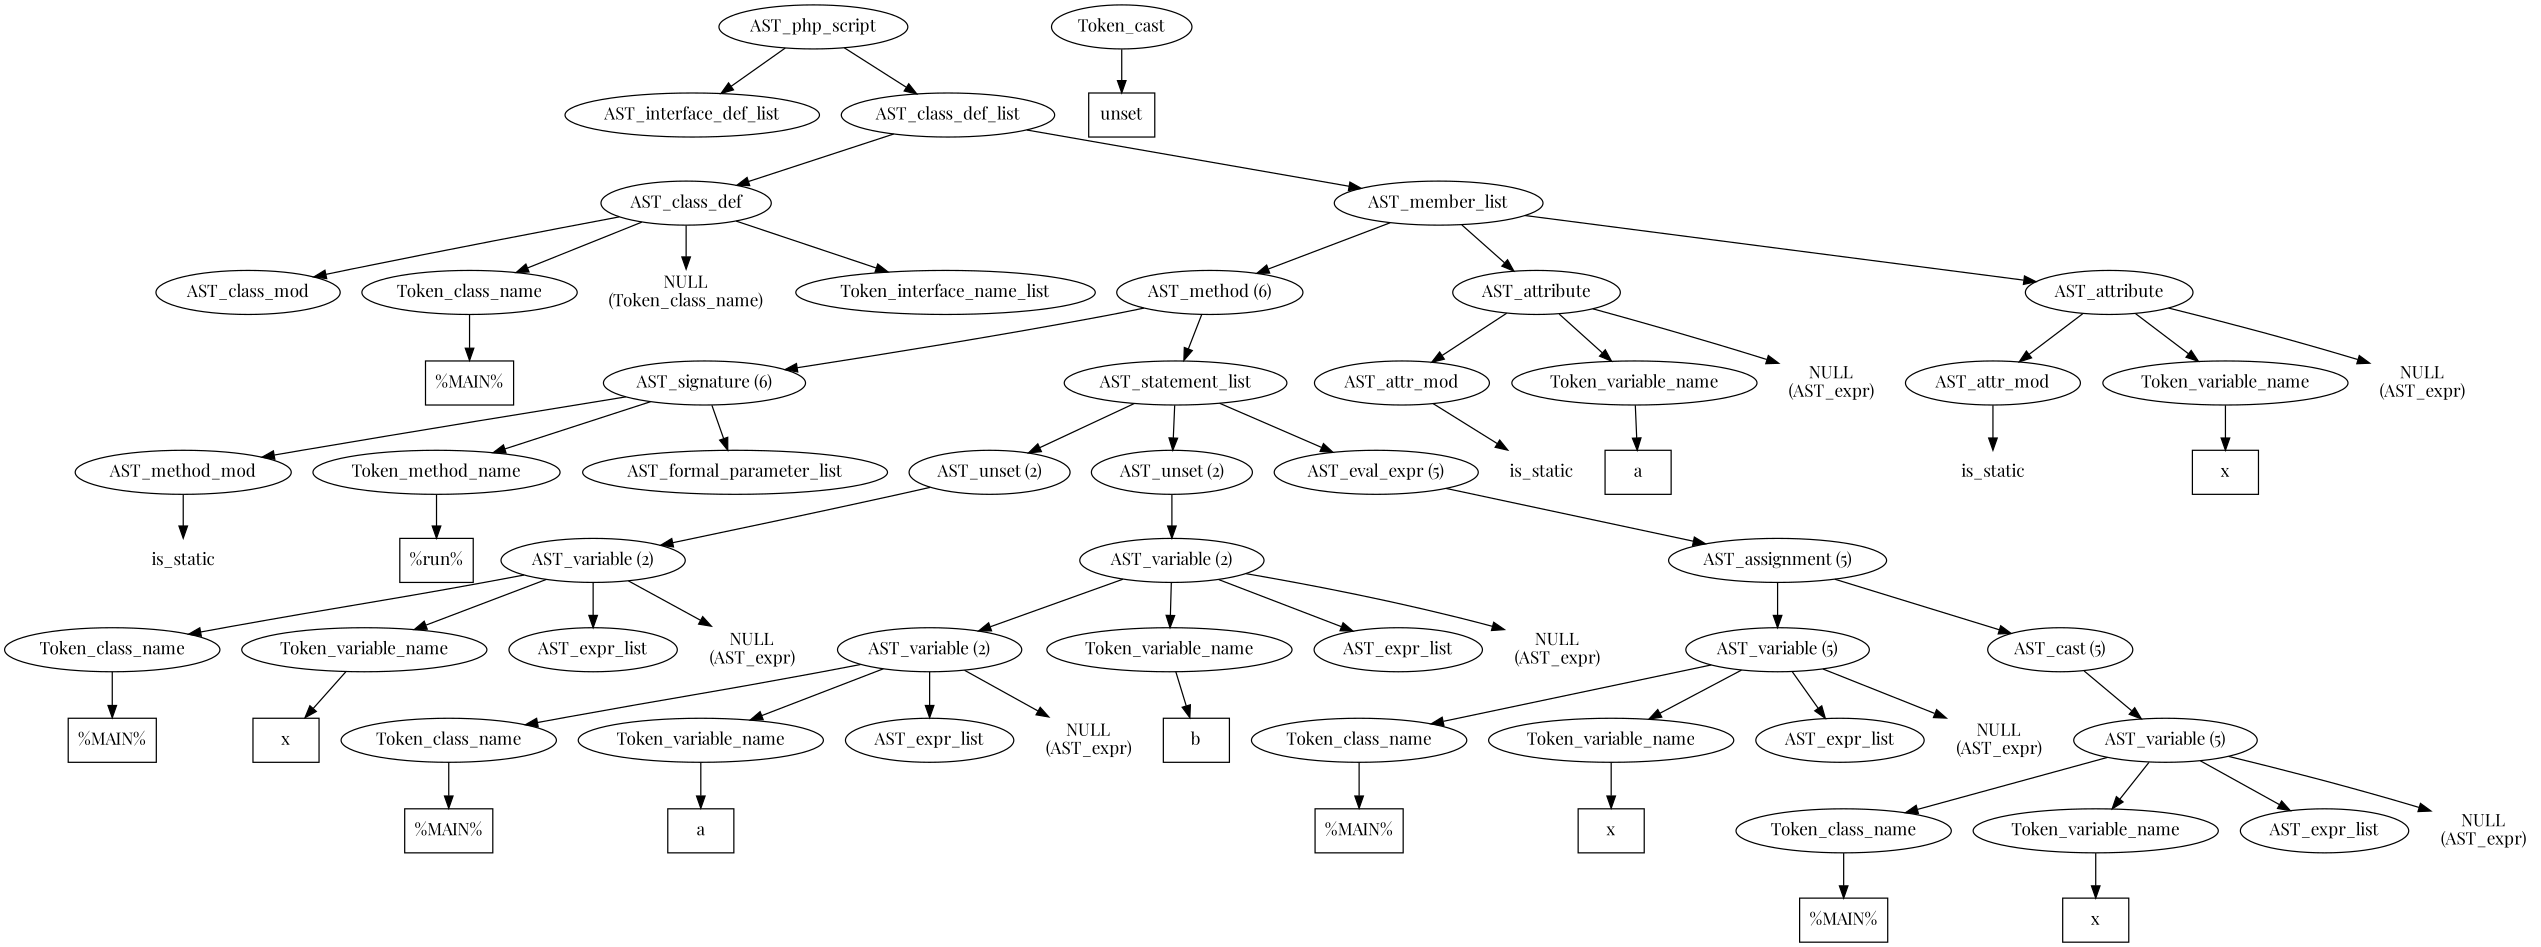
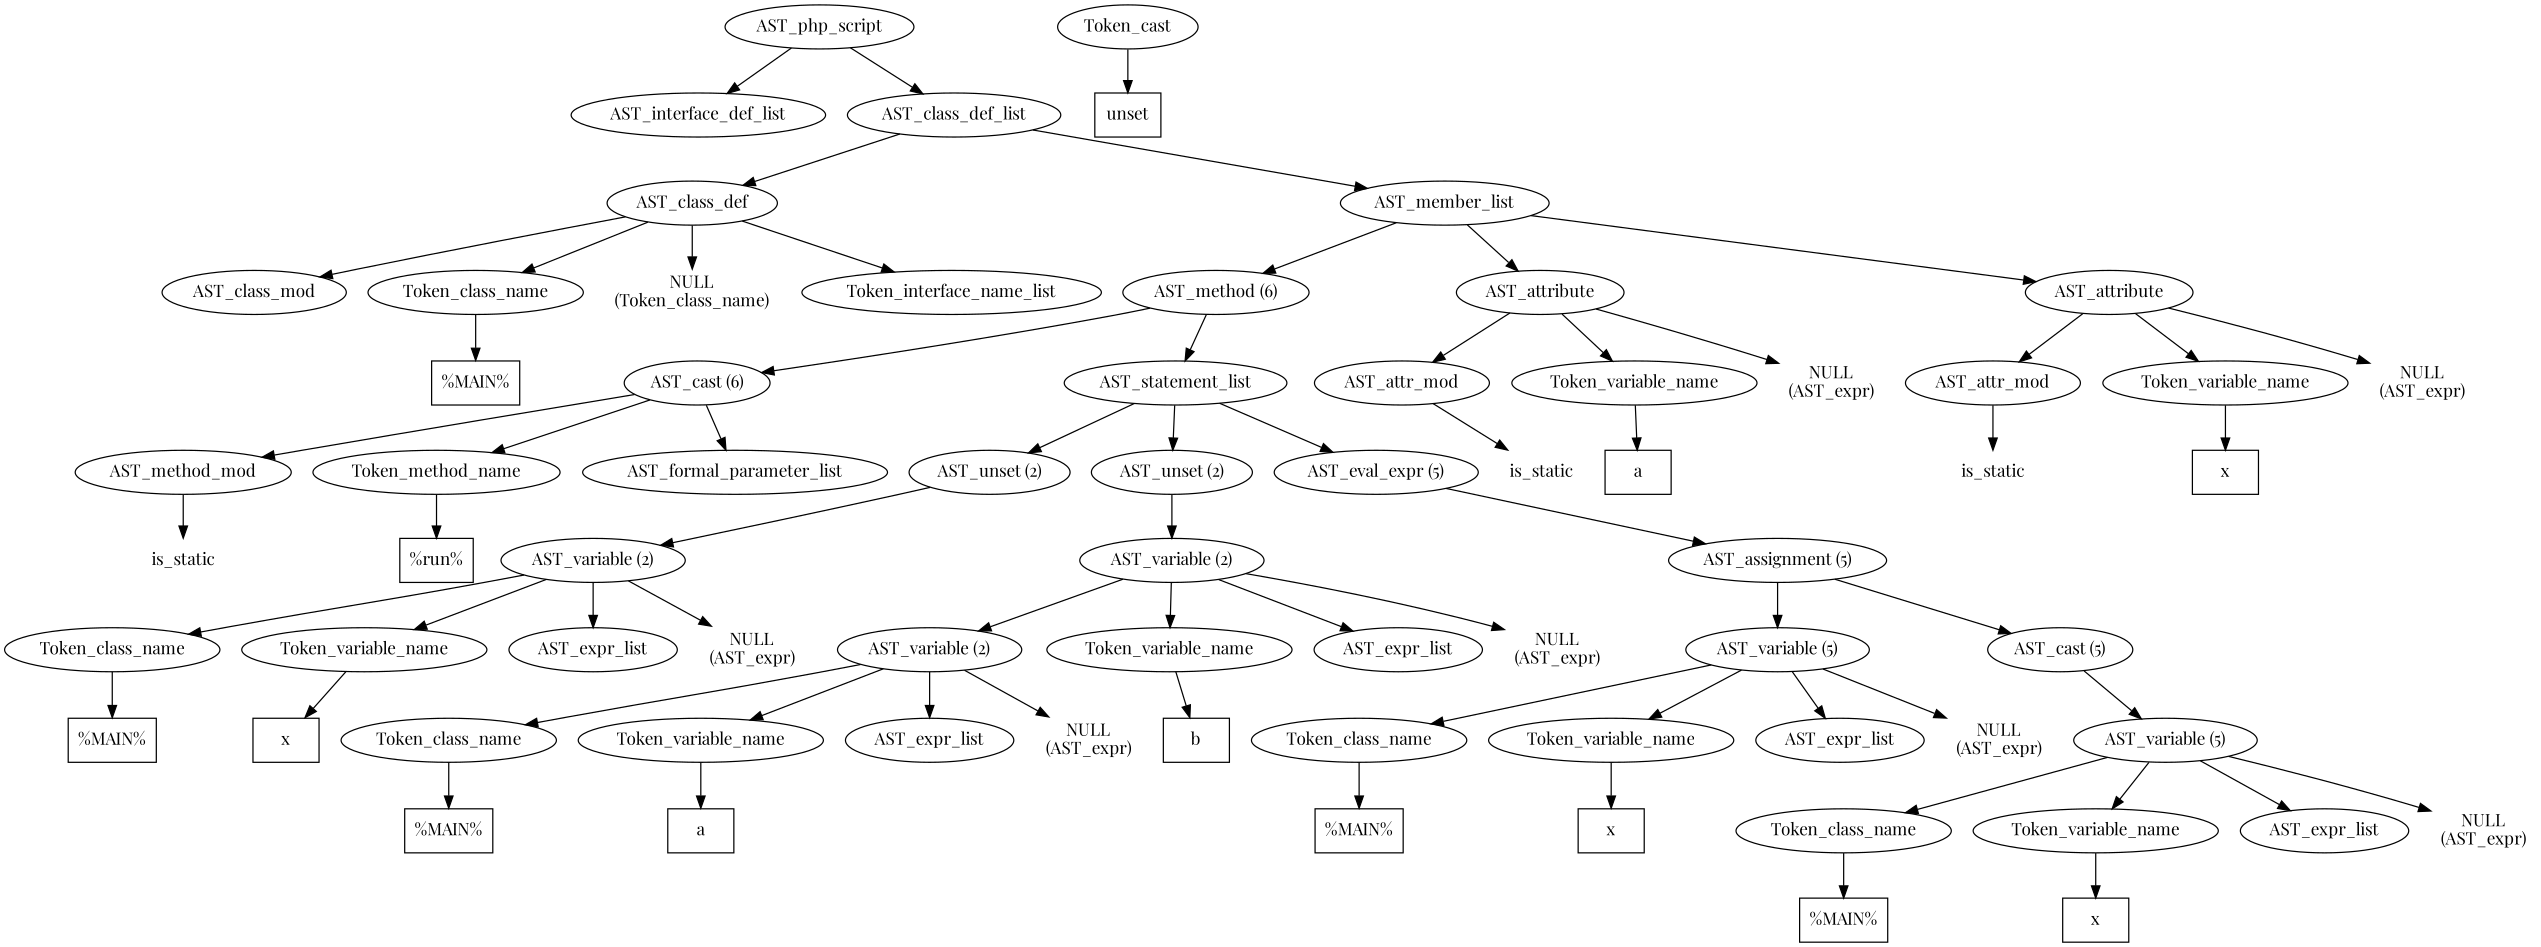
(704, 383) -> (697, 383)
